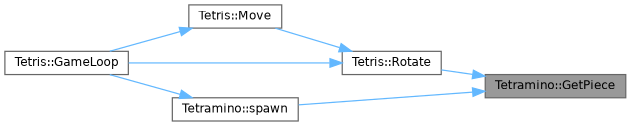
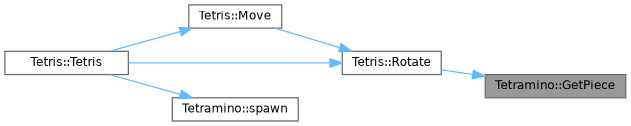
(67, 63) -> (67, 63)
(386, 98) -> none
